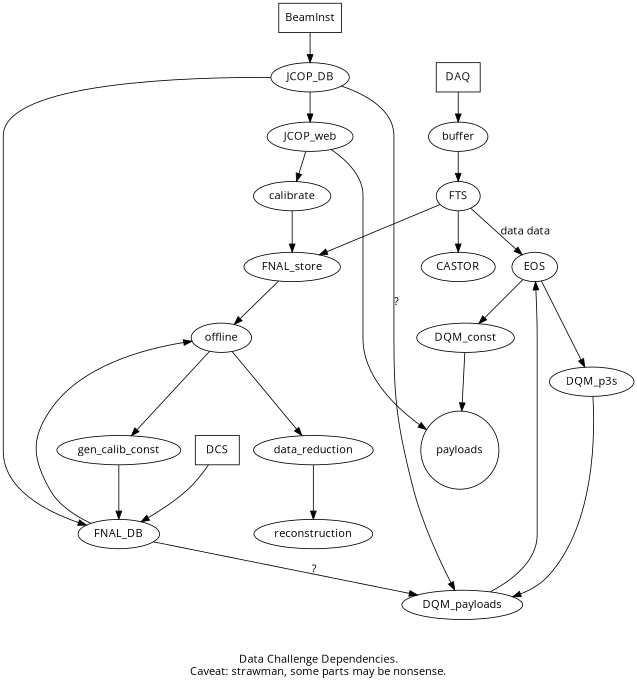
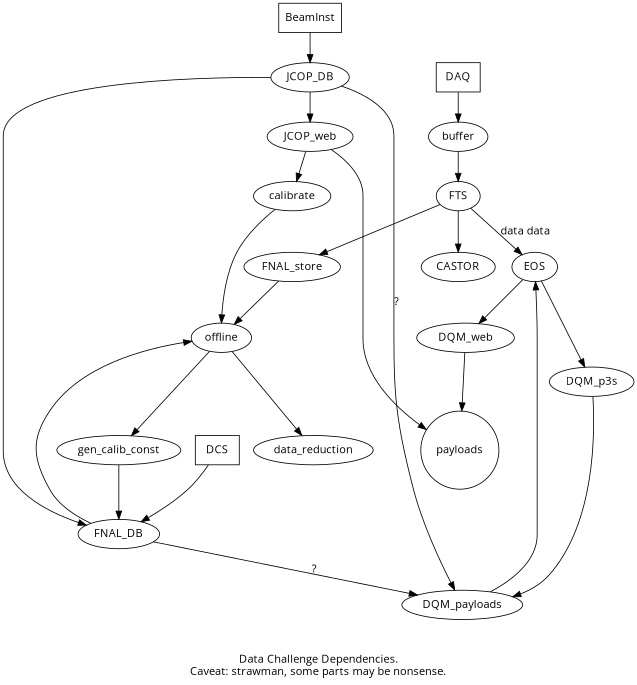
(292, 227) -> (235, 255)
(466, 338) -> (466, 338)
(313, 534) -> none
